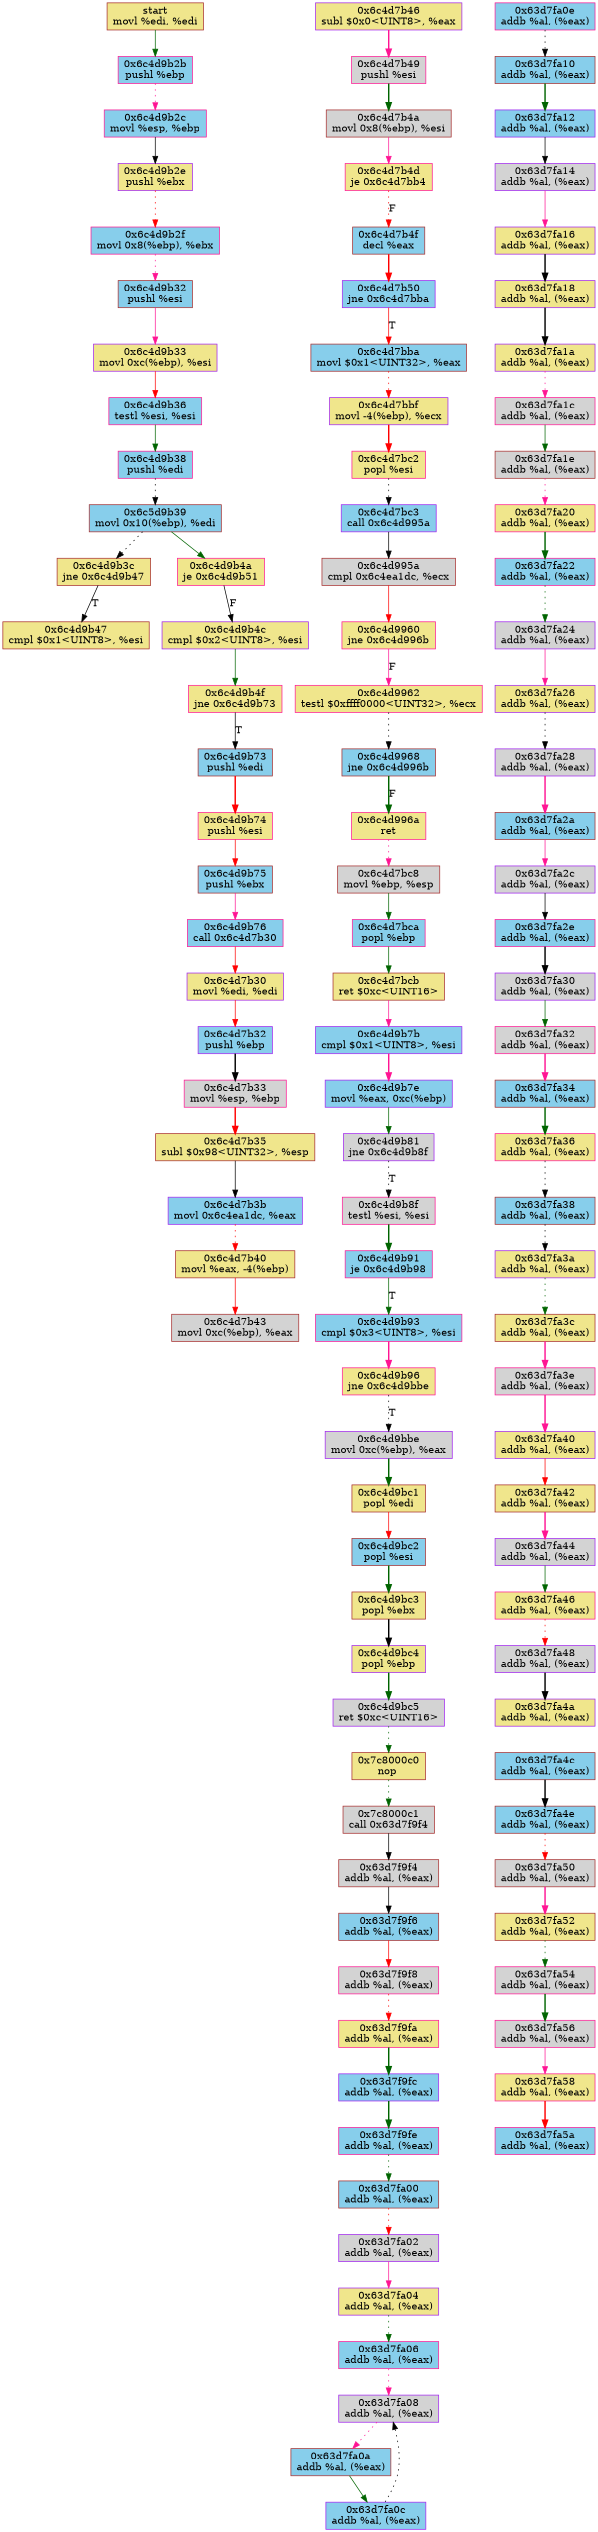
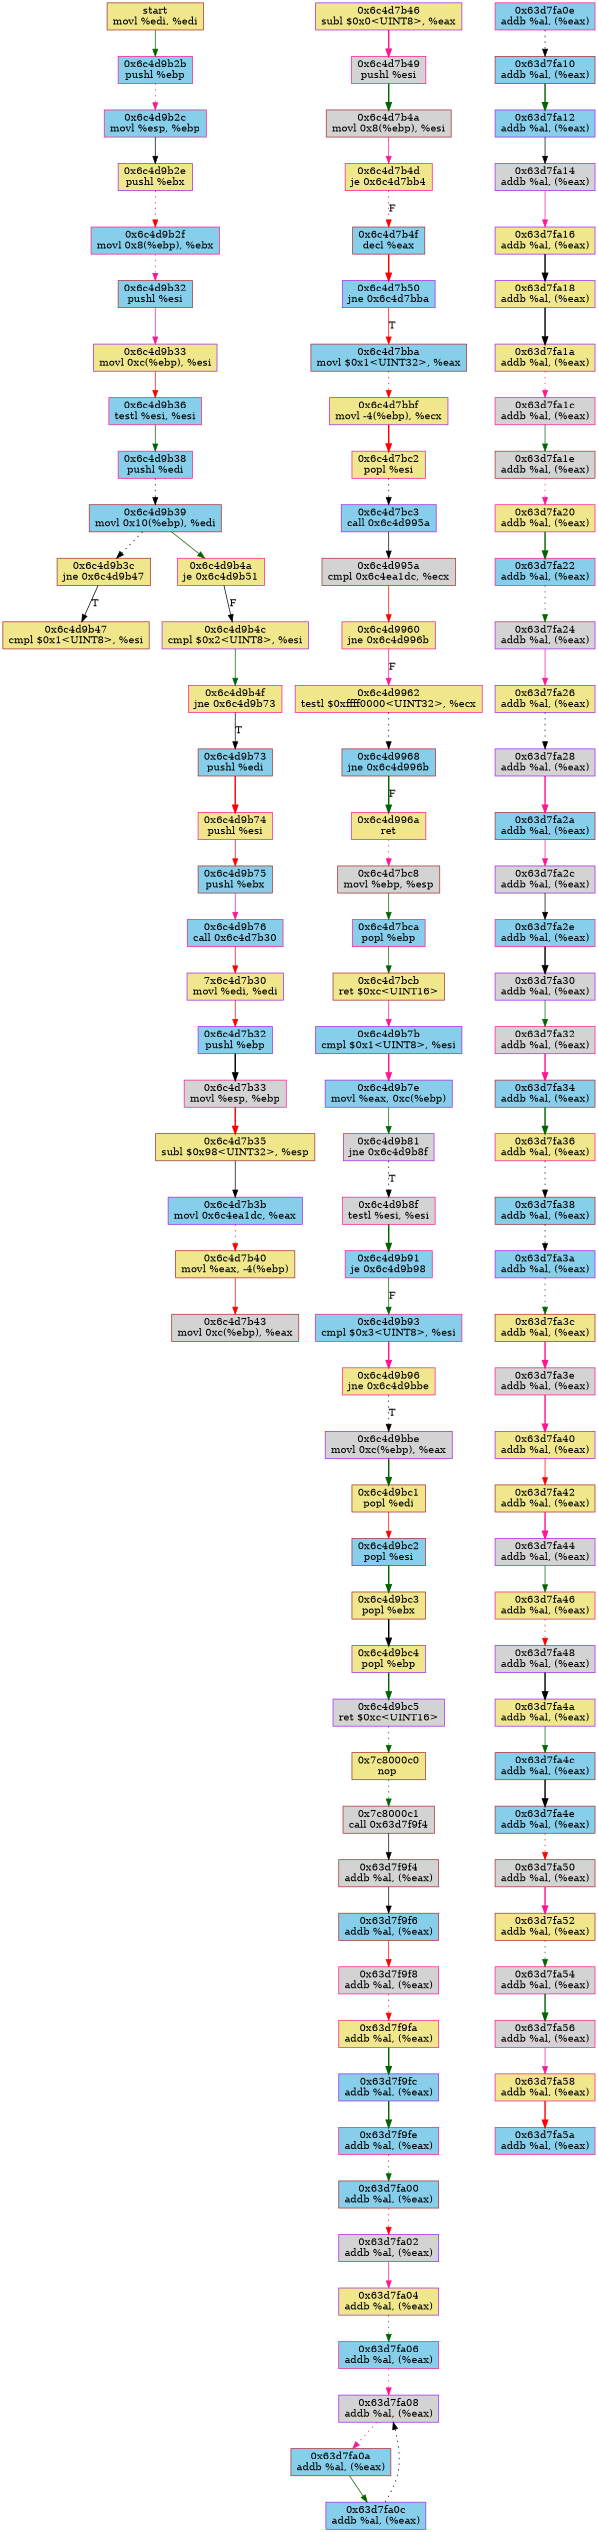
(155, 518) -> (155, 518)
(235, 987) -> (235, 987)
(545, 1264) -> (545, 1264)
(392, 1296) -> (392, 1296)
none -> (545, 1736)
